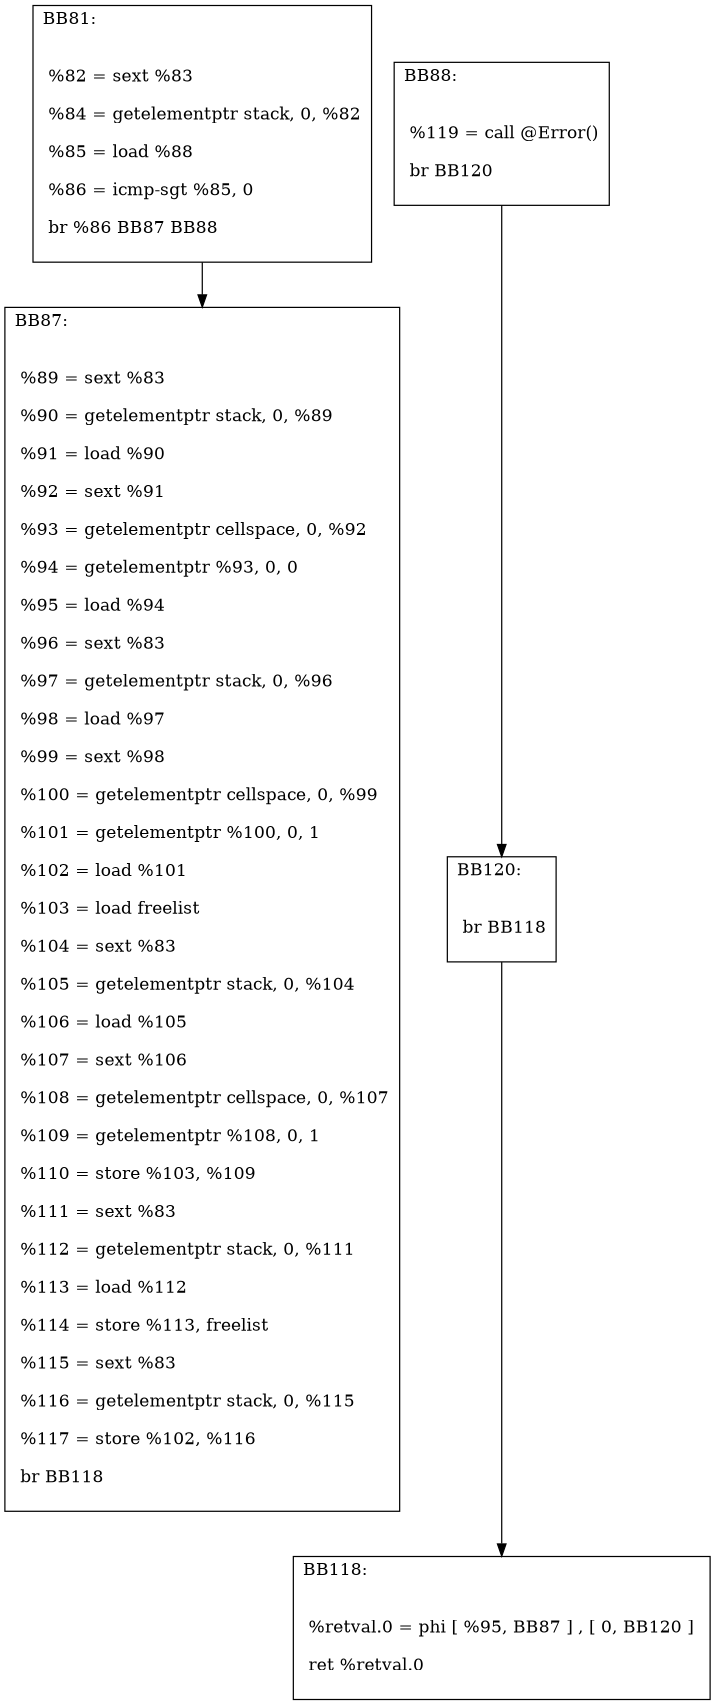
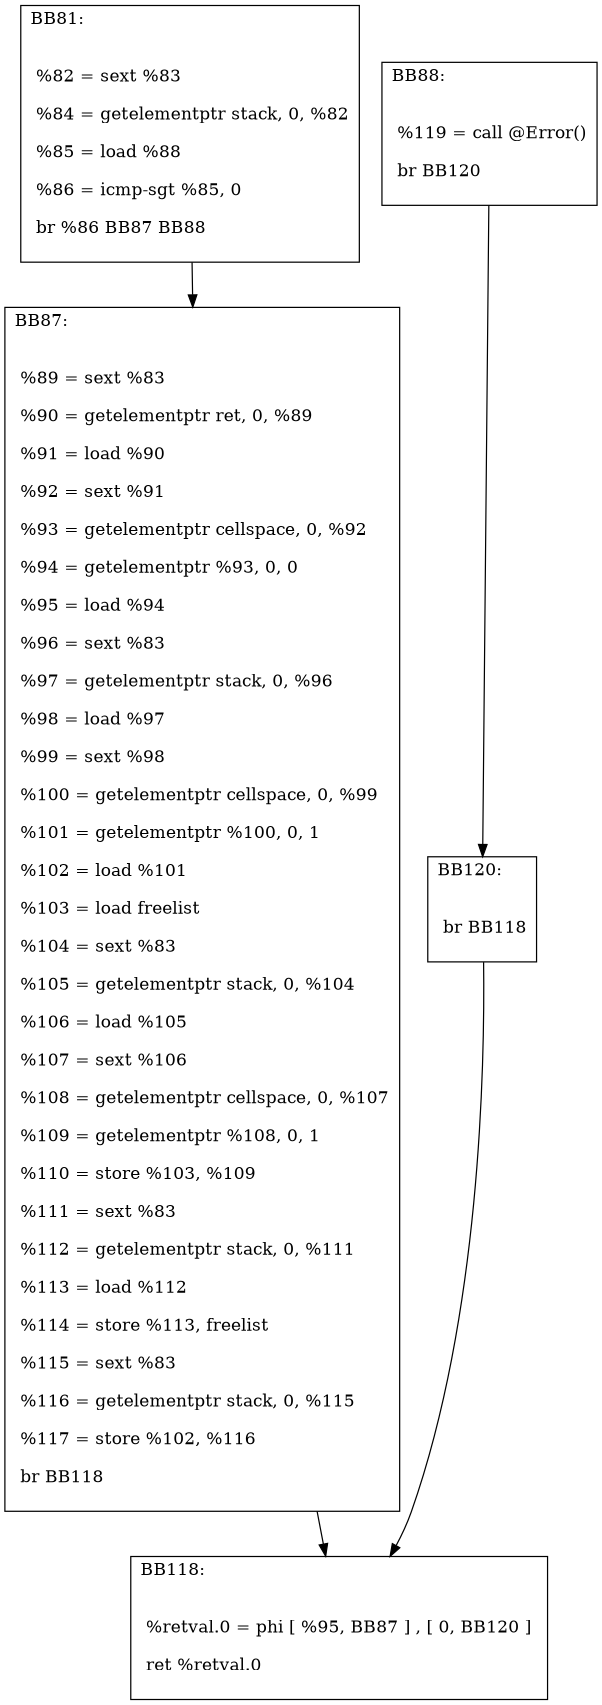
(174, 416) -> (164, 416)
none -> (320, 1528)
